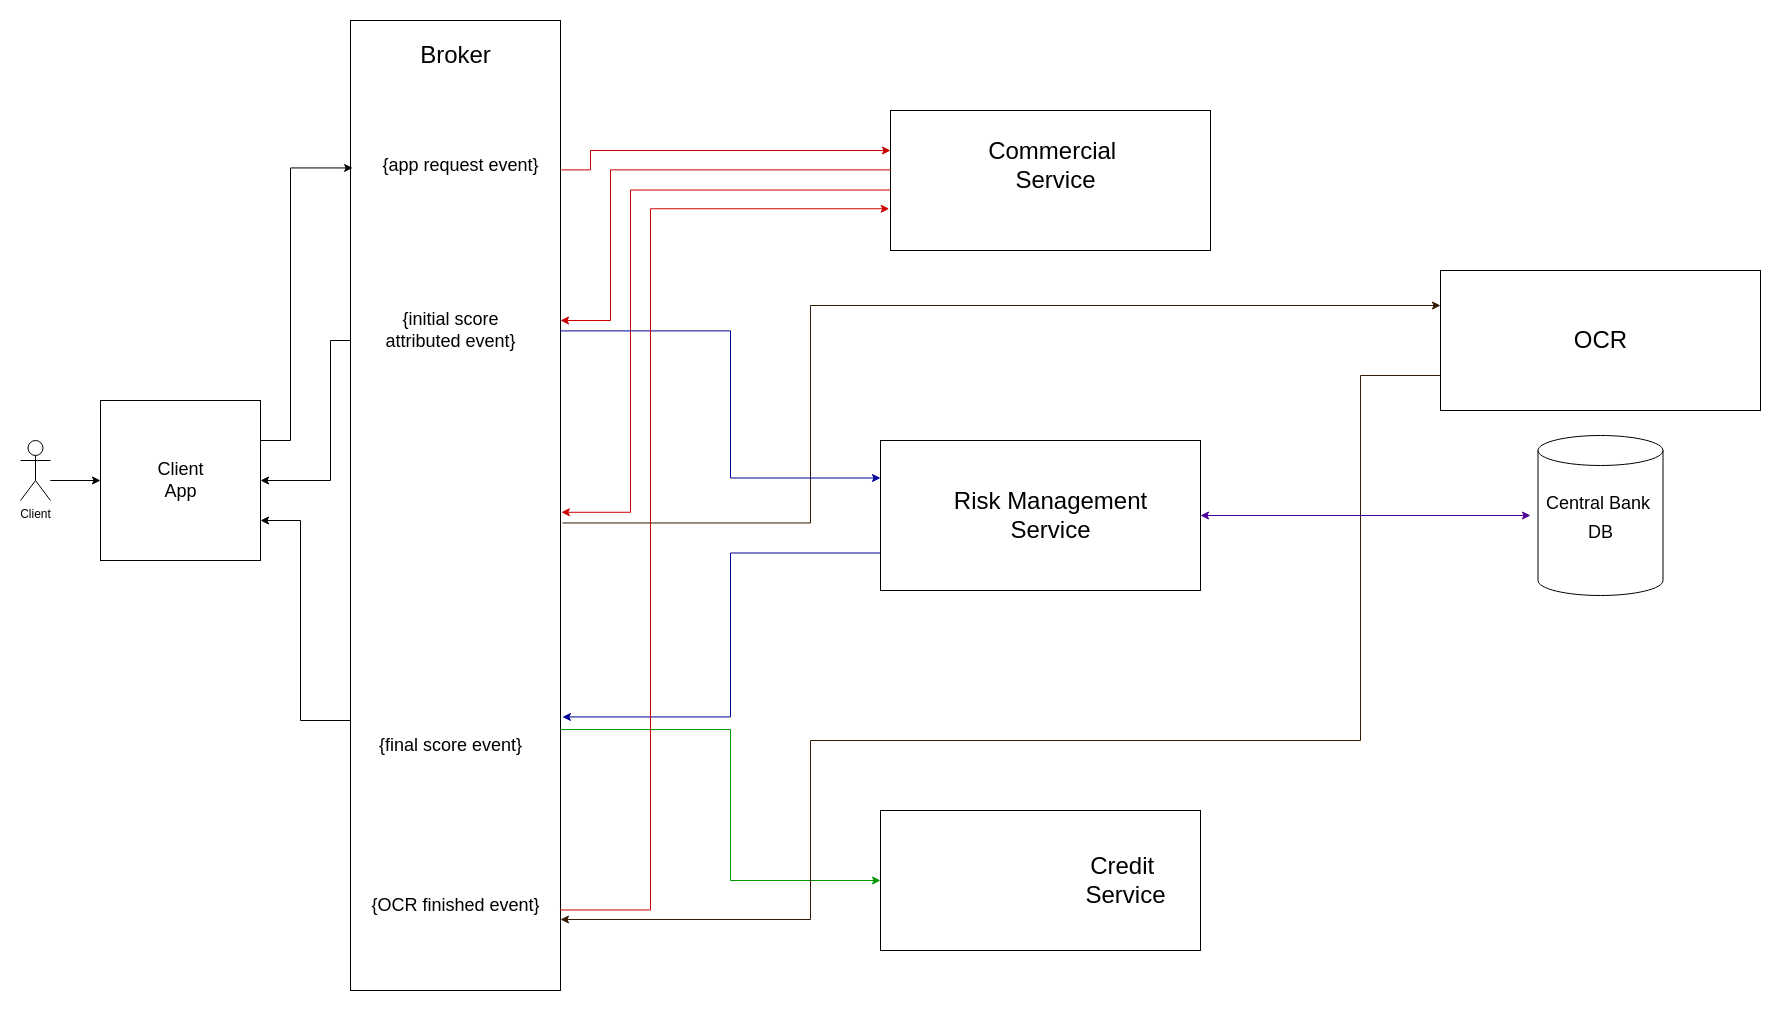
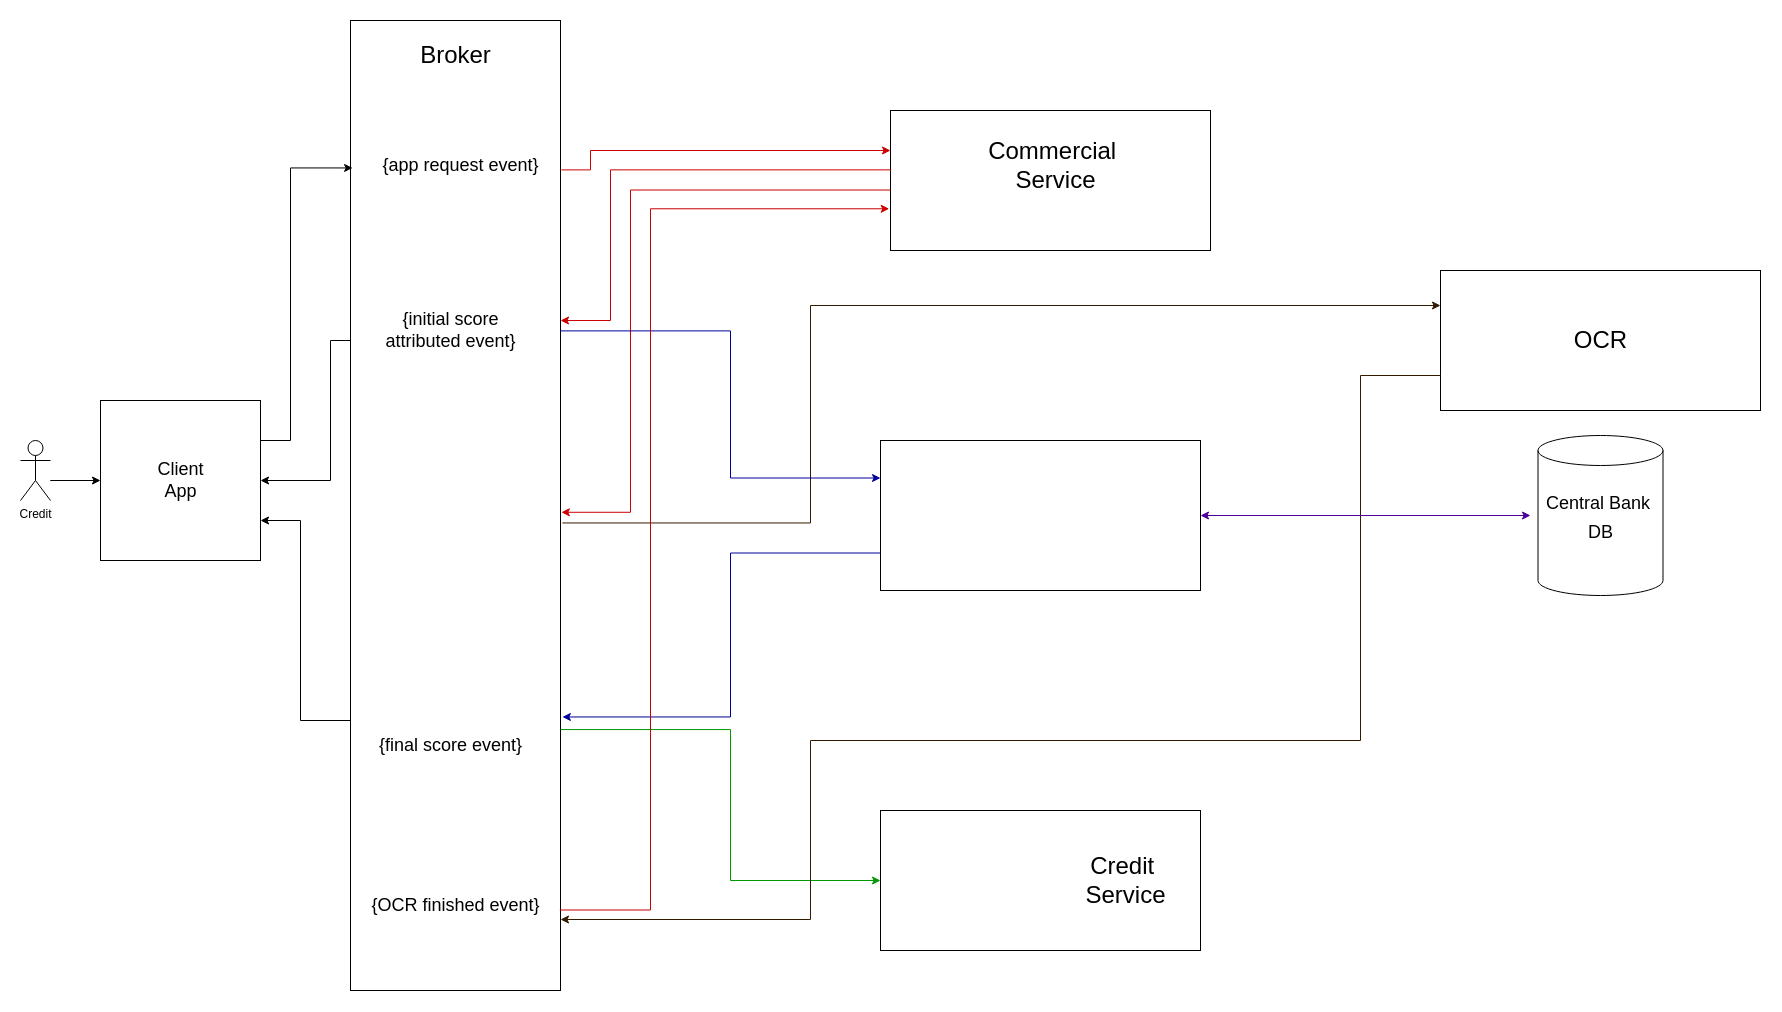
(36, 515) -> (36, 515)
(1051, 516) -> none
